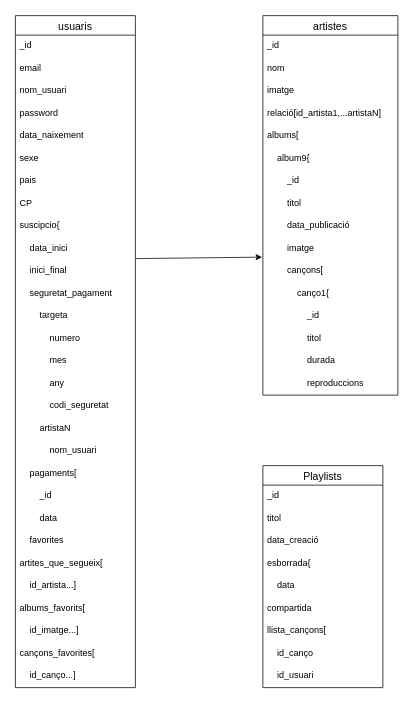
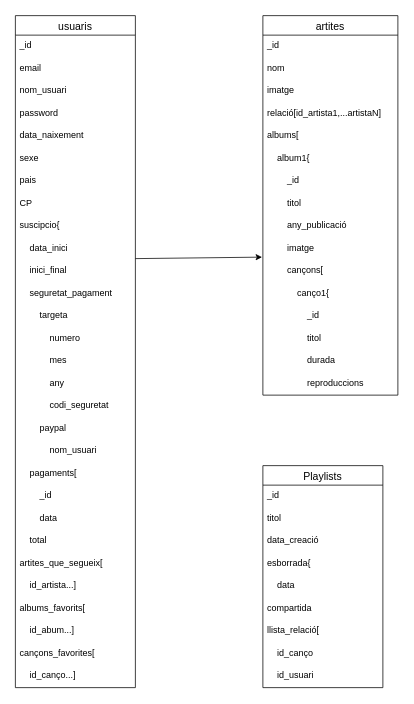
(330, 26) -> (330, 26)
(283, 158) -> (283, 158)
(301, 225) -> (299, 225)
(38, 428) -> (33, 428)
(41, 540) -> (31, 540)
(46, 630) -> (43, 630)
(301, 630) -> (299, 630)
